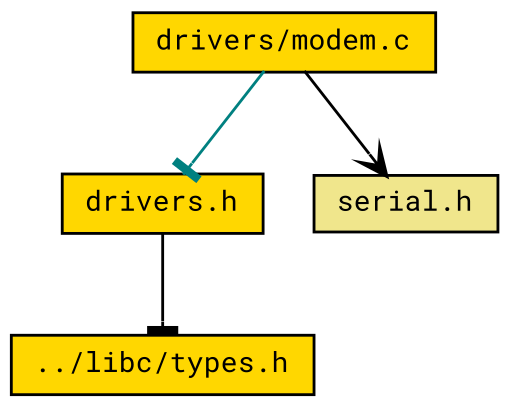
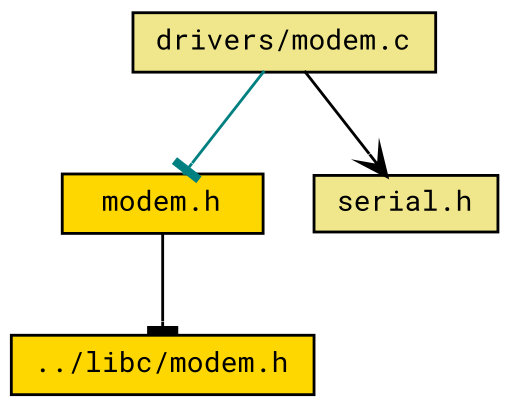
(284, 42) -> (284, 42)
(163, 204) -> (163, 204)
(163, 365) -> (163, 365)
